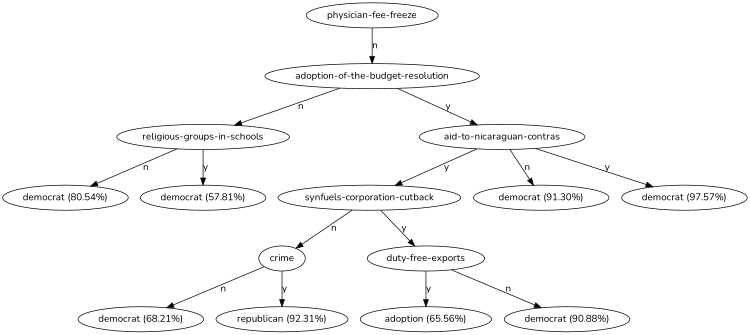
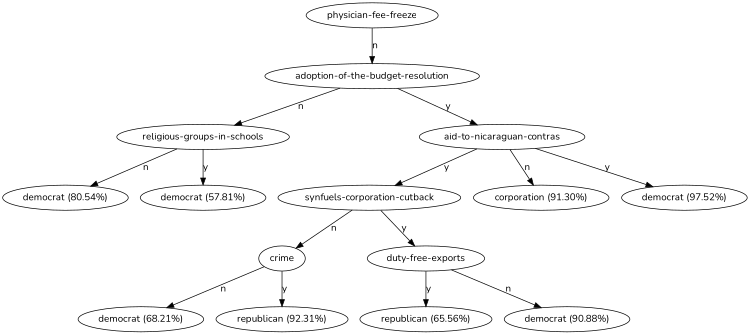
(541, 198) -> (541, 198)
(684, 198) -> (684, 198)
(426, 319) -> (426, 319)
